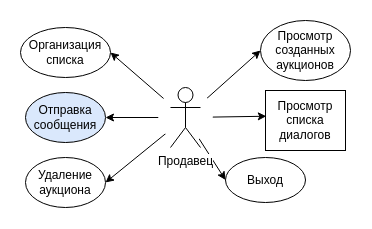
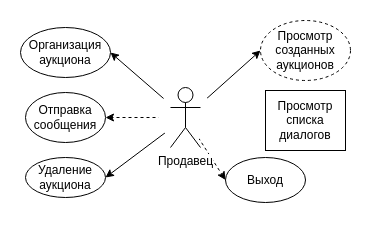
(306, 51) -> (306, 51)
(66, 53) -> (66, 53)
(235, 117) -> none
(66, 118) -> (66, 118)
(136, 118) -> (136, 118)
(209, 154) -> (209, 154)
(66, 183) -> (66, 178)
